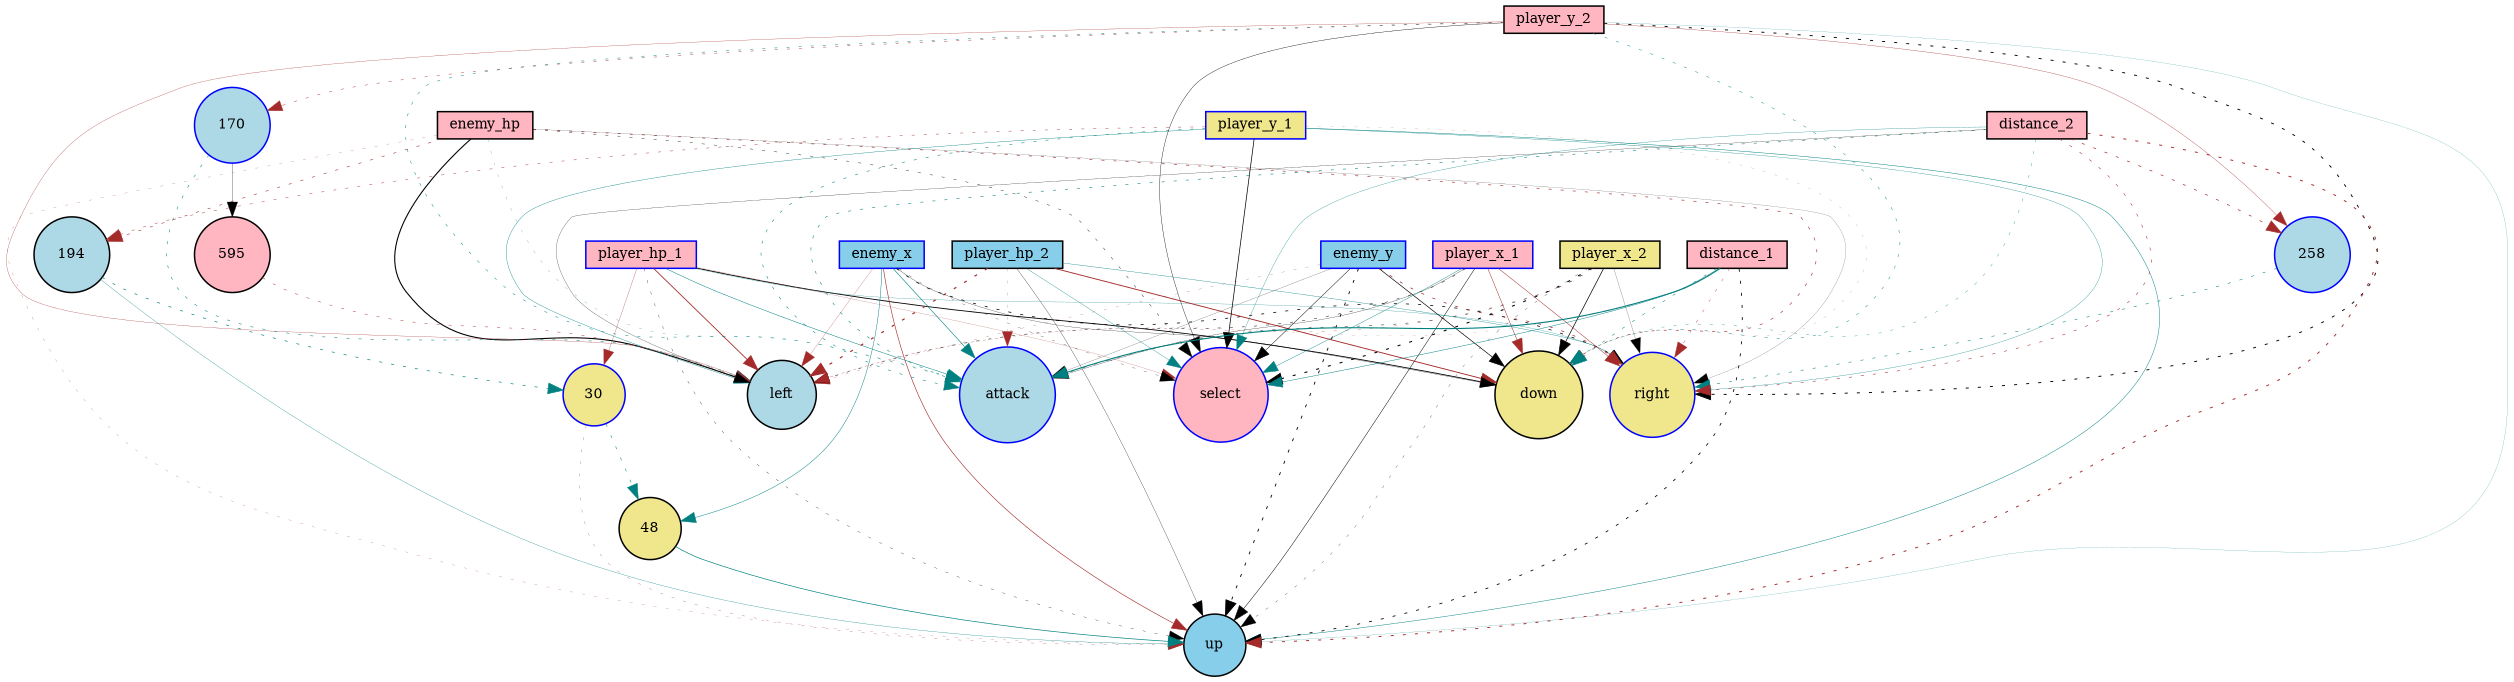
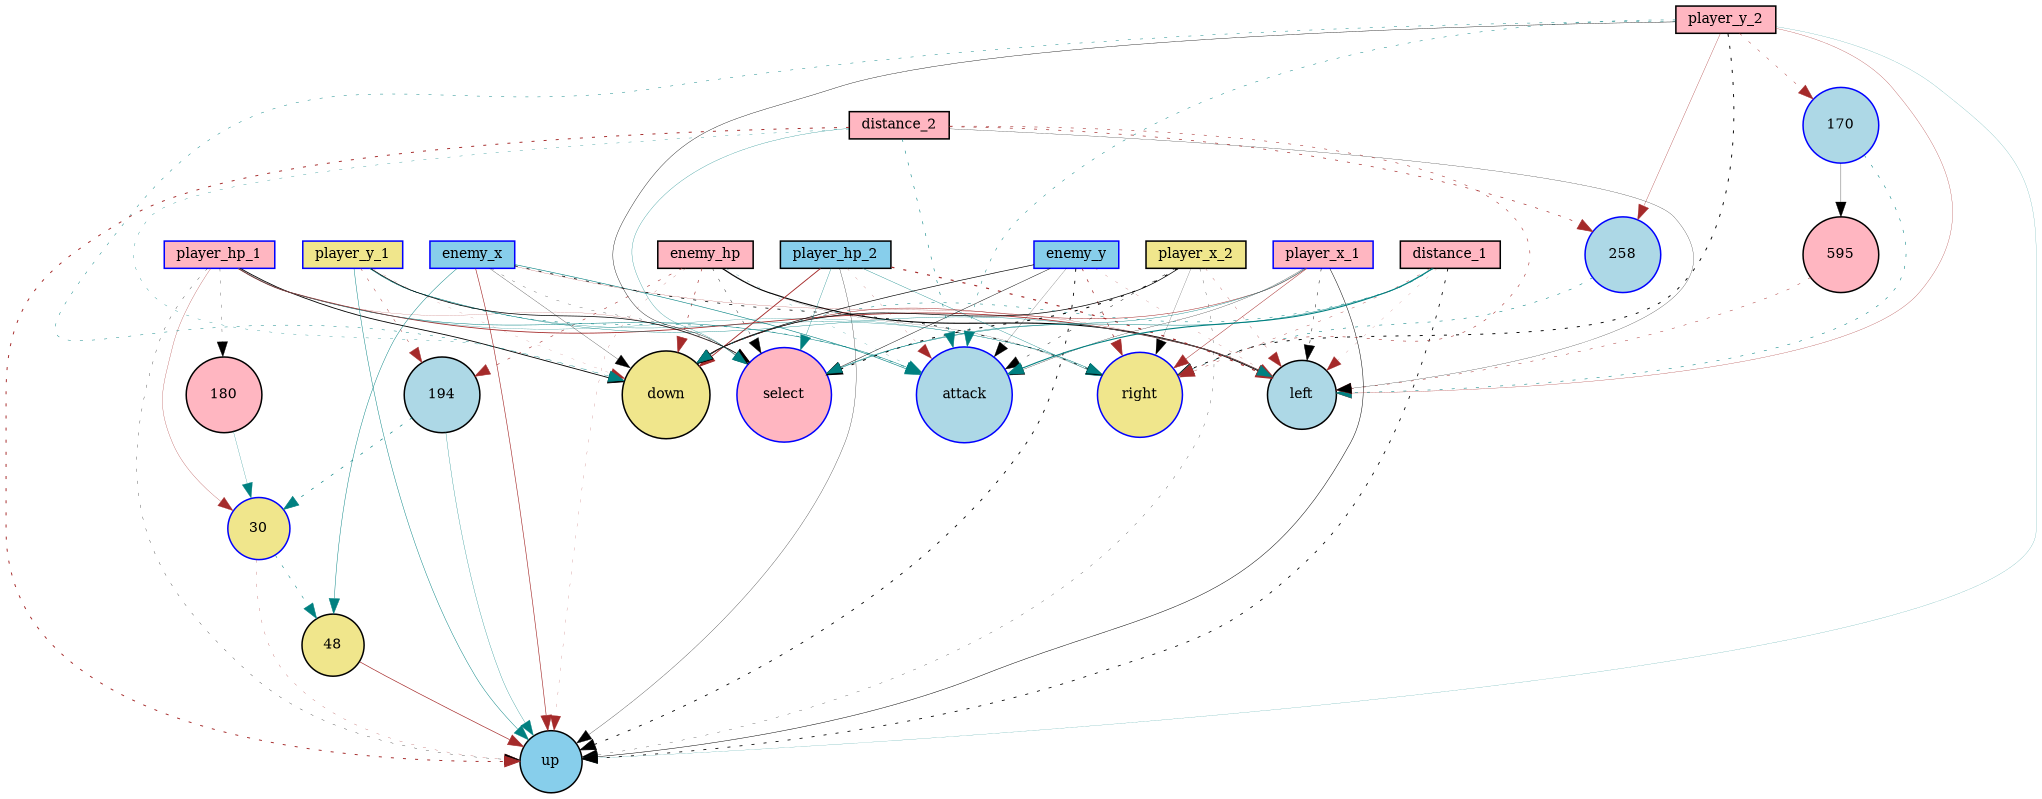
none -> (224, 395)
(918, 612) -> (434, 701)
